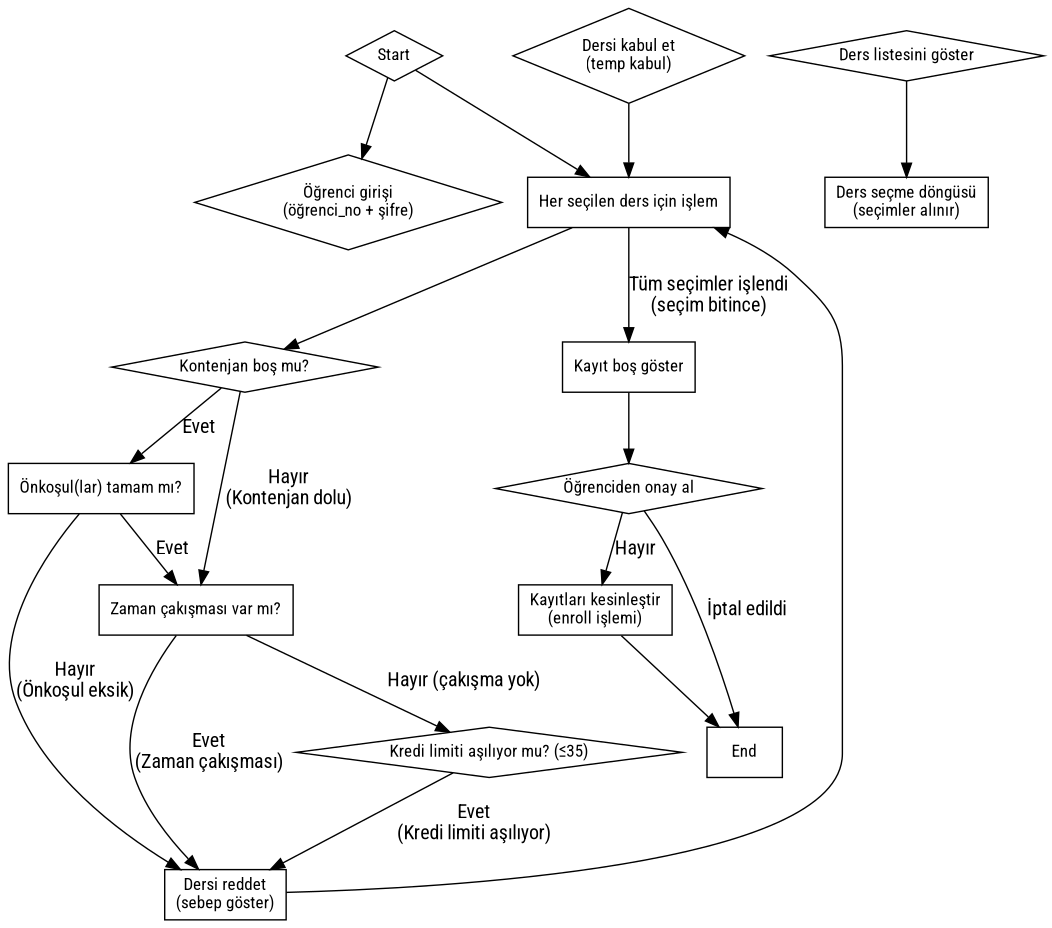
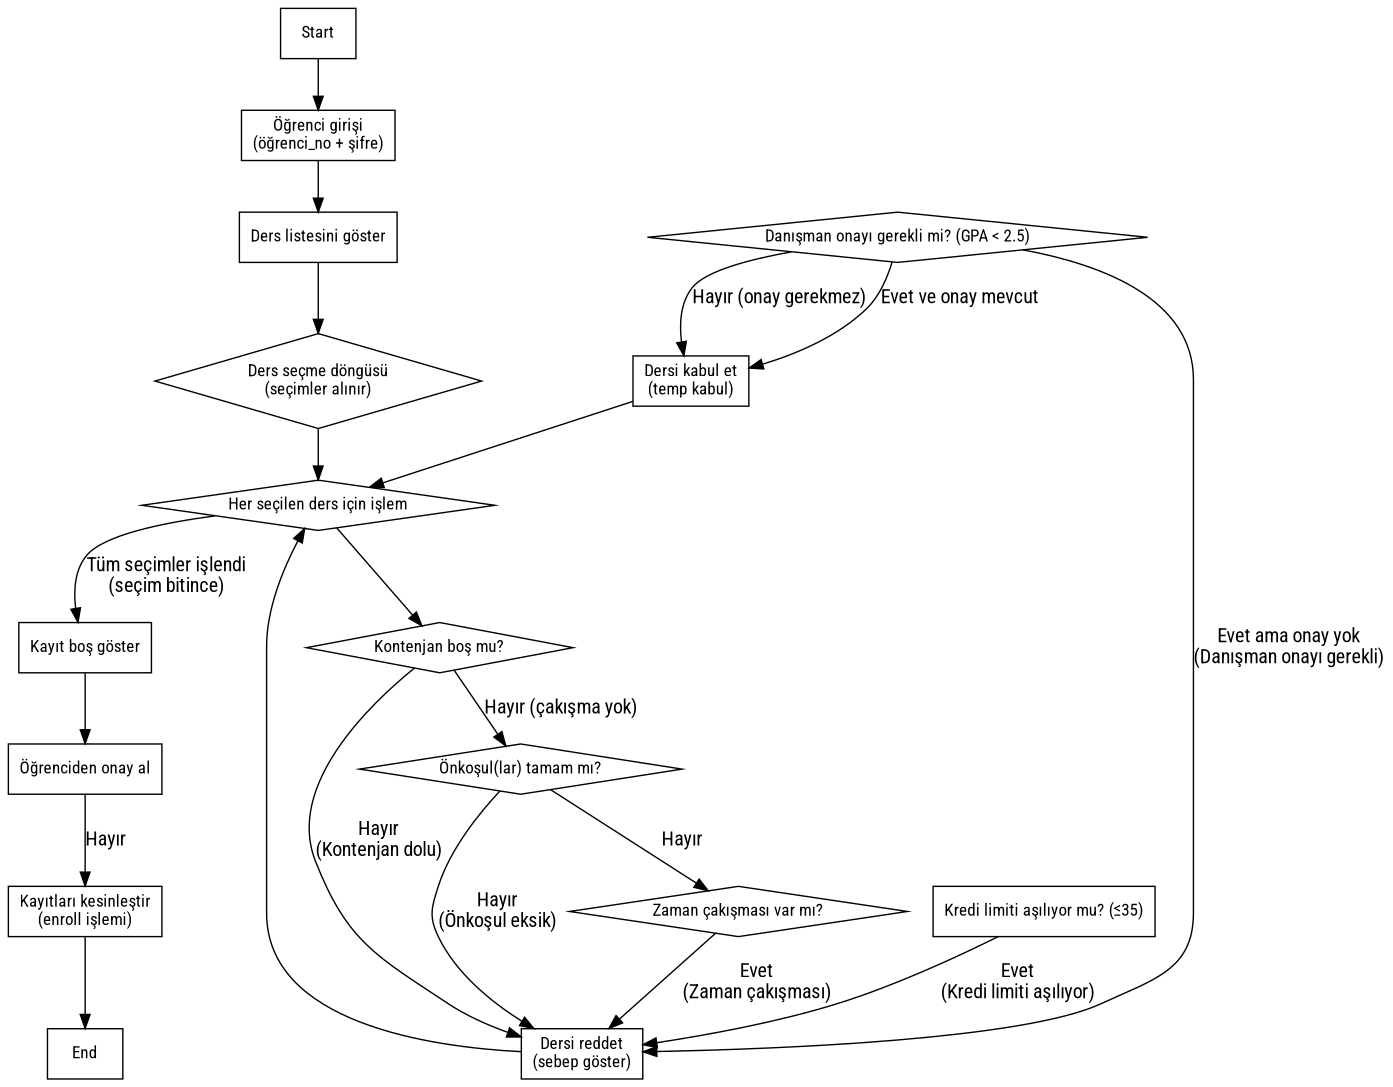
(394, 56) -> (318, 34)
(629, 56) -> (691, 381)
(907, 56) -> (318, 237)
(496, 120) -> (318, 448)
none -> (318, 179)
(348, 202) -> (318, 135)
(629, 202) -> (318, 505)
(907, 202) -> (318, 381)
none -> (898, 237)
(200, 428) -> (561, 708)
(222, 481) -> (322, 877)
(101, 489) -> (521, 769)
(629, 489) -> (85, 769)
(173, 549) -> (683, 840)
(697, 609) -> none
(196, 610) -> (738, 911)
(342, 681) -> none
(489, 752) -> (1044, 911)
